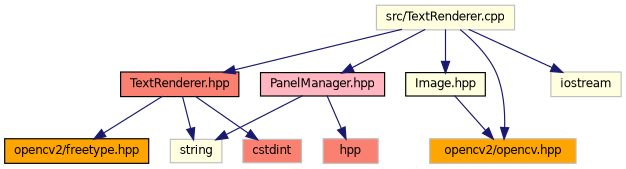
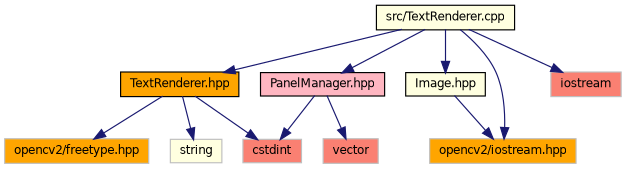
(446, 18) -> (446, 18)
(180, 84) -> (180, 84)
(586, 84) -> (586, 84)
(265, 115) -> (301, 113)
(77, 151) -> (77, 151)
(351, 151) -> (351, 151)
(503, 151) -> (503, 151)
